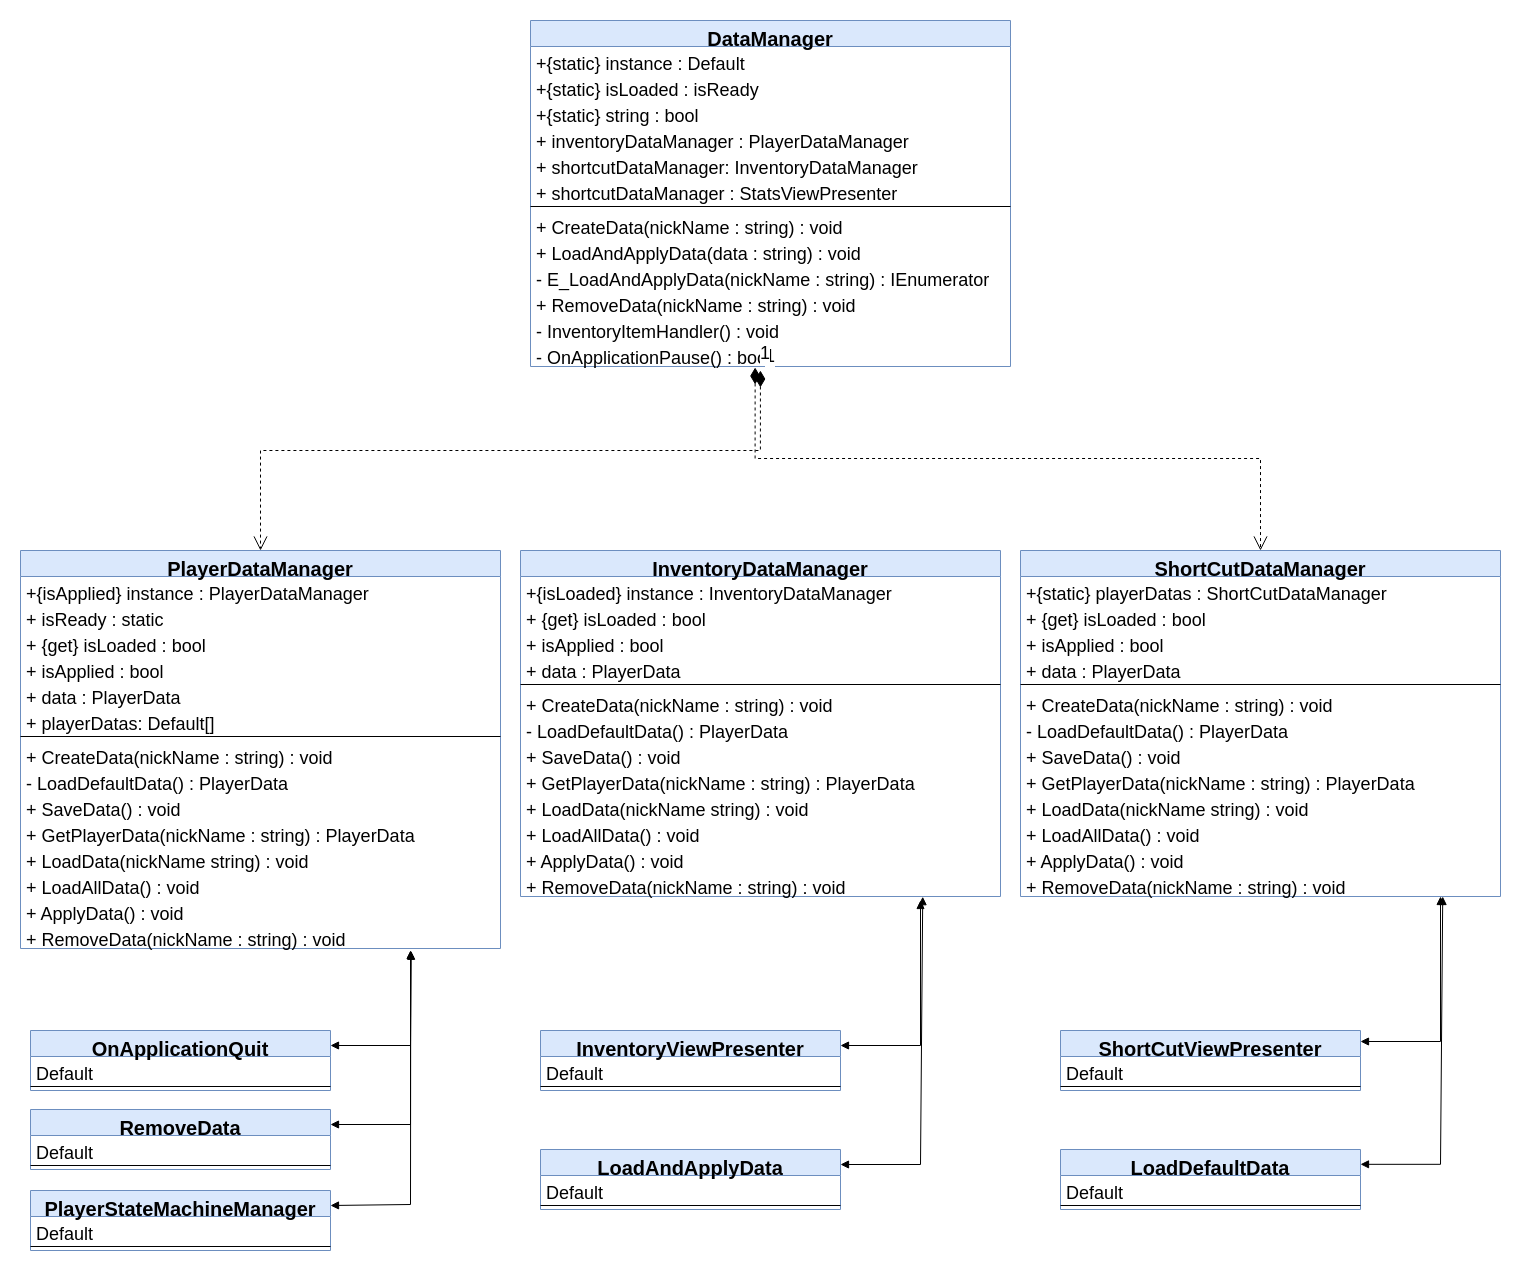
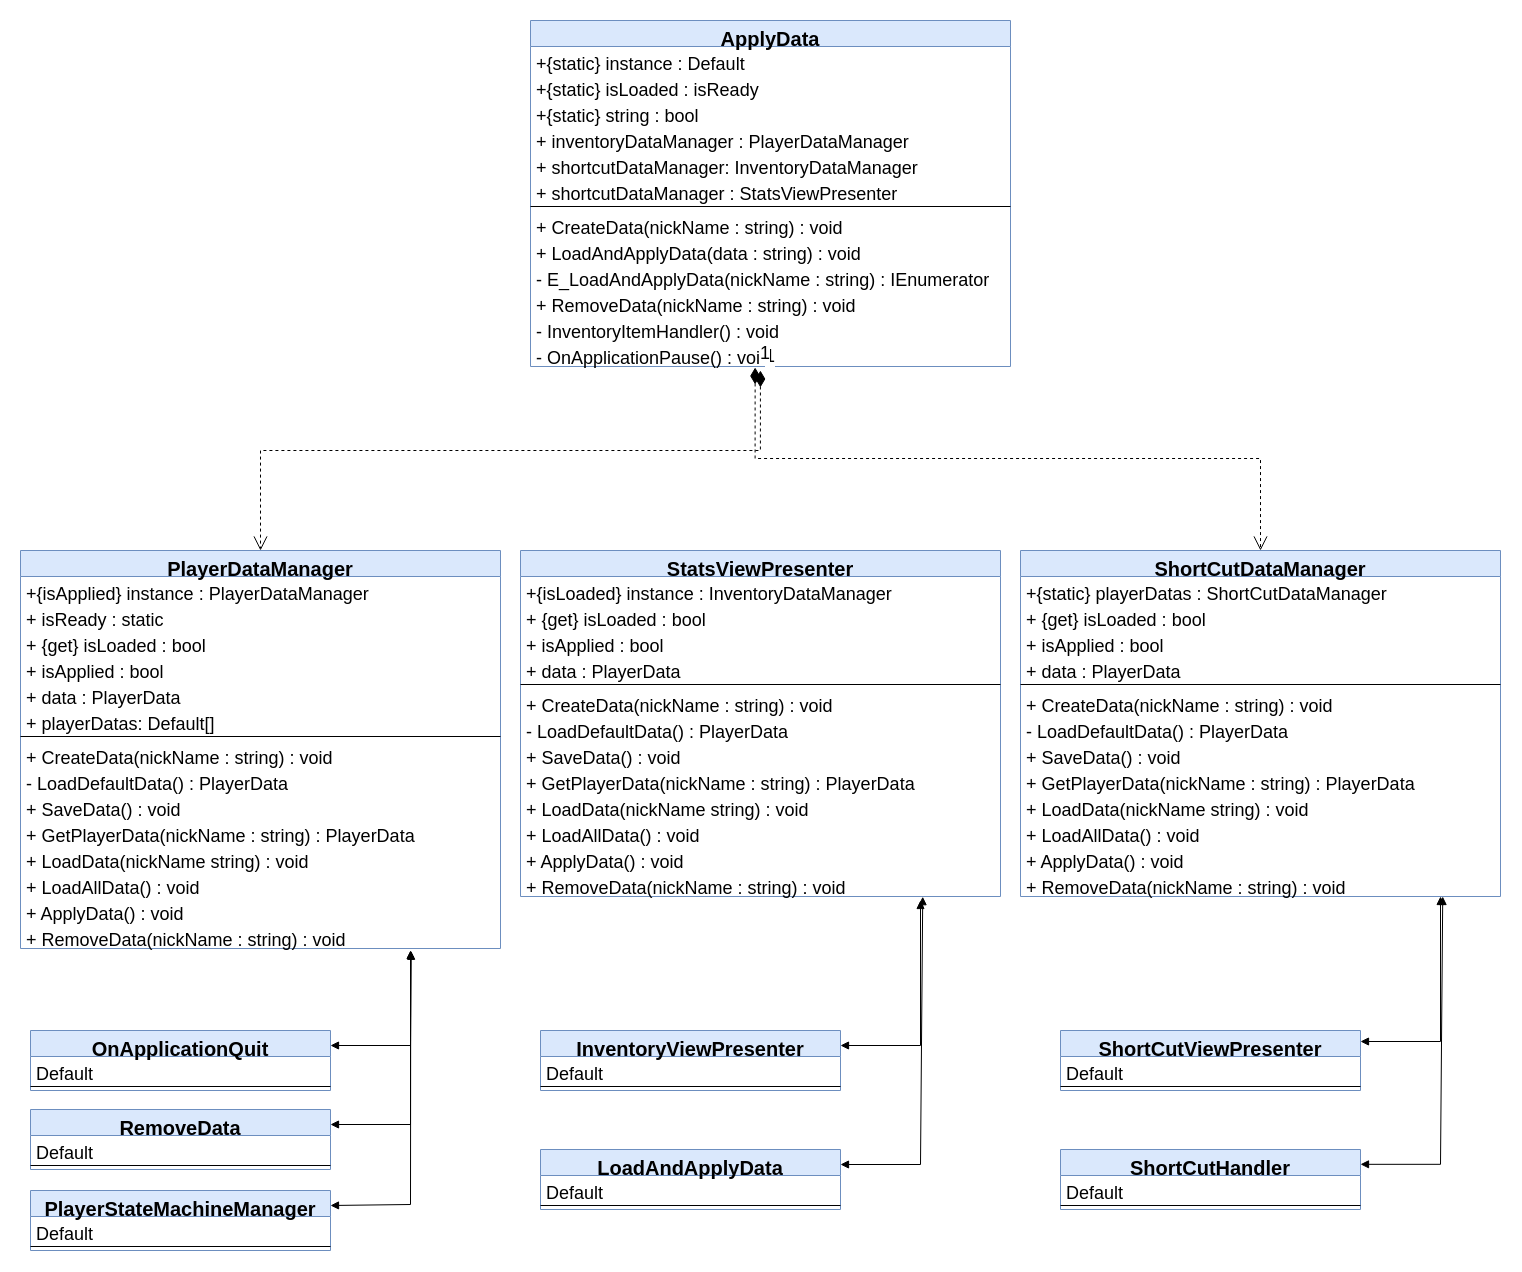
(770, 39) -> (770, 39)
(663, 358) -> (663, 358)
(760, 569) -> (760, 569)
(1210, 1168) -> (1210, 1168)
